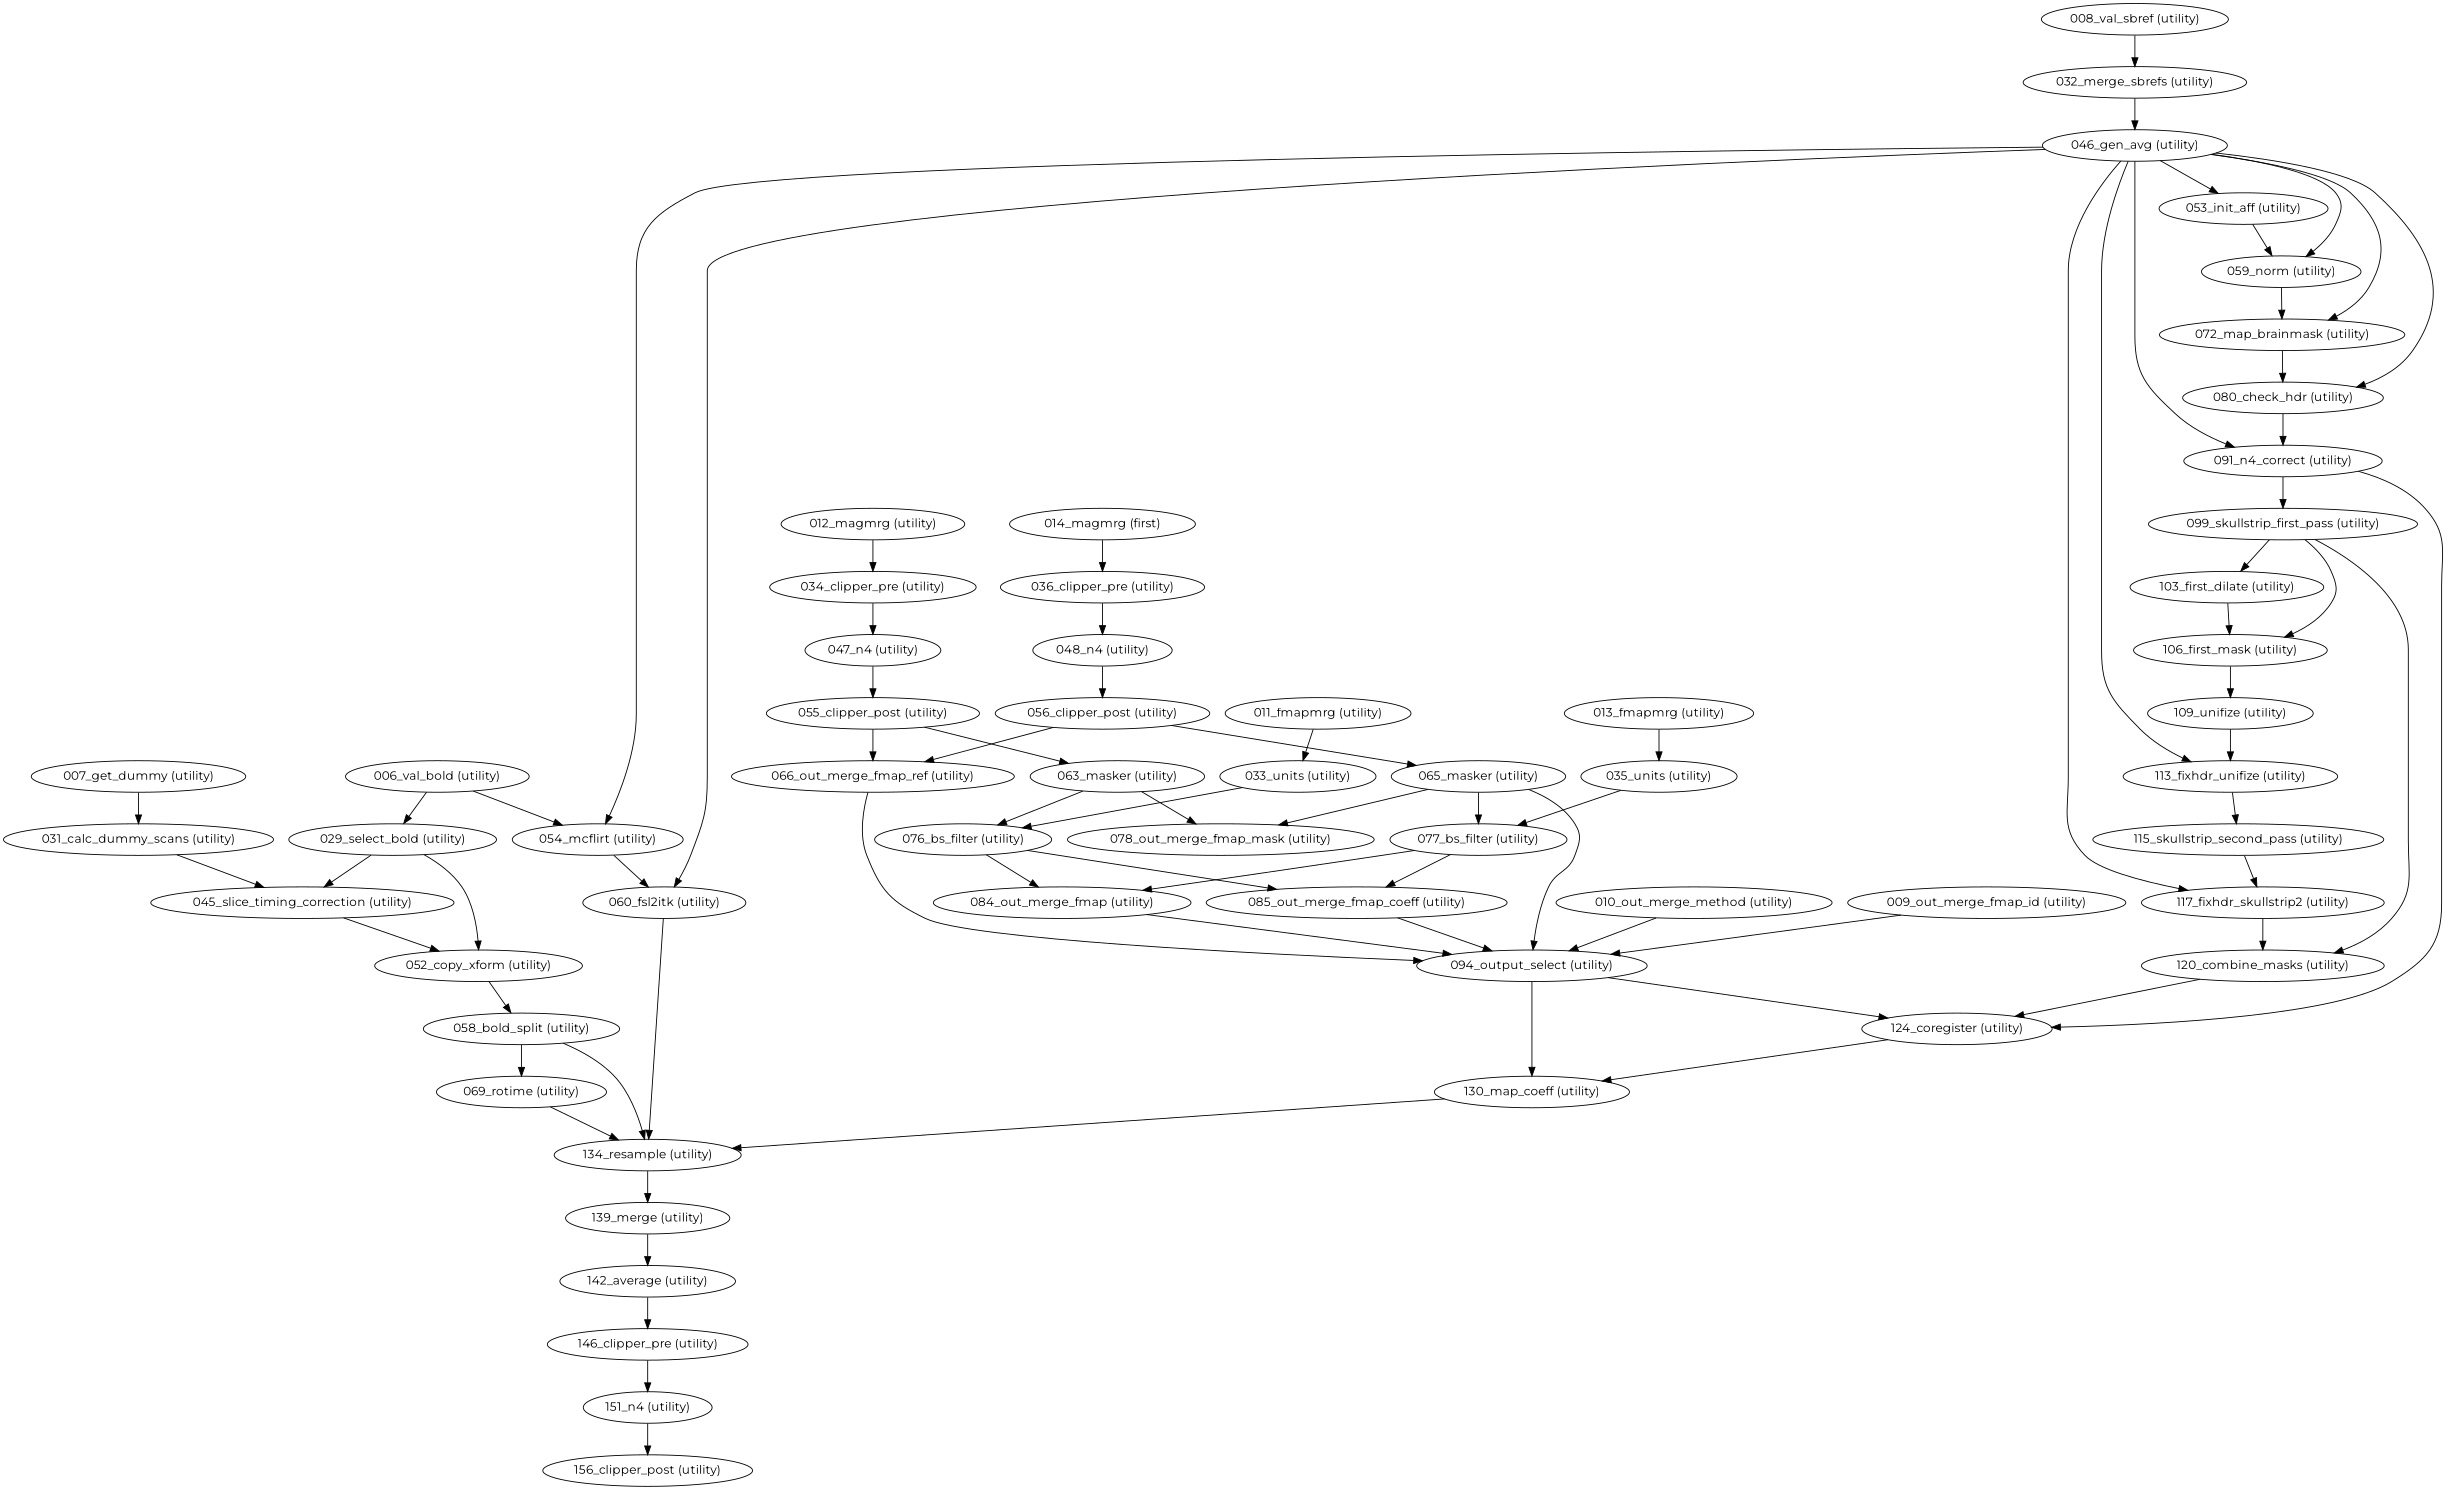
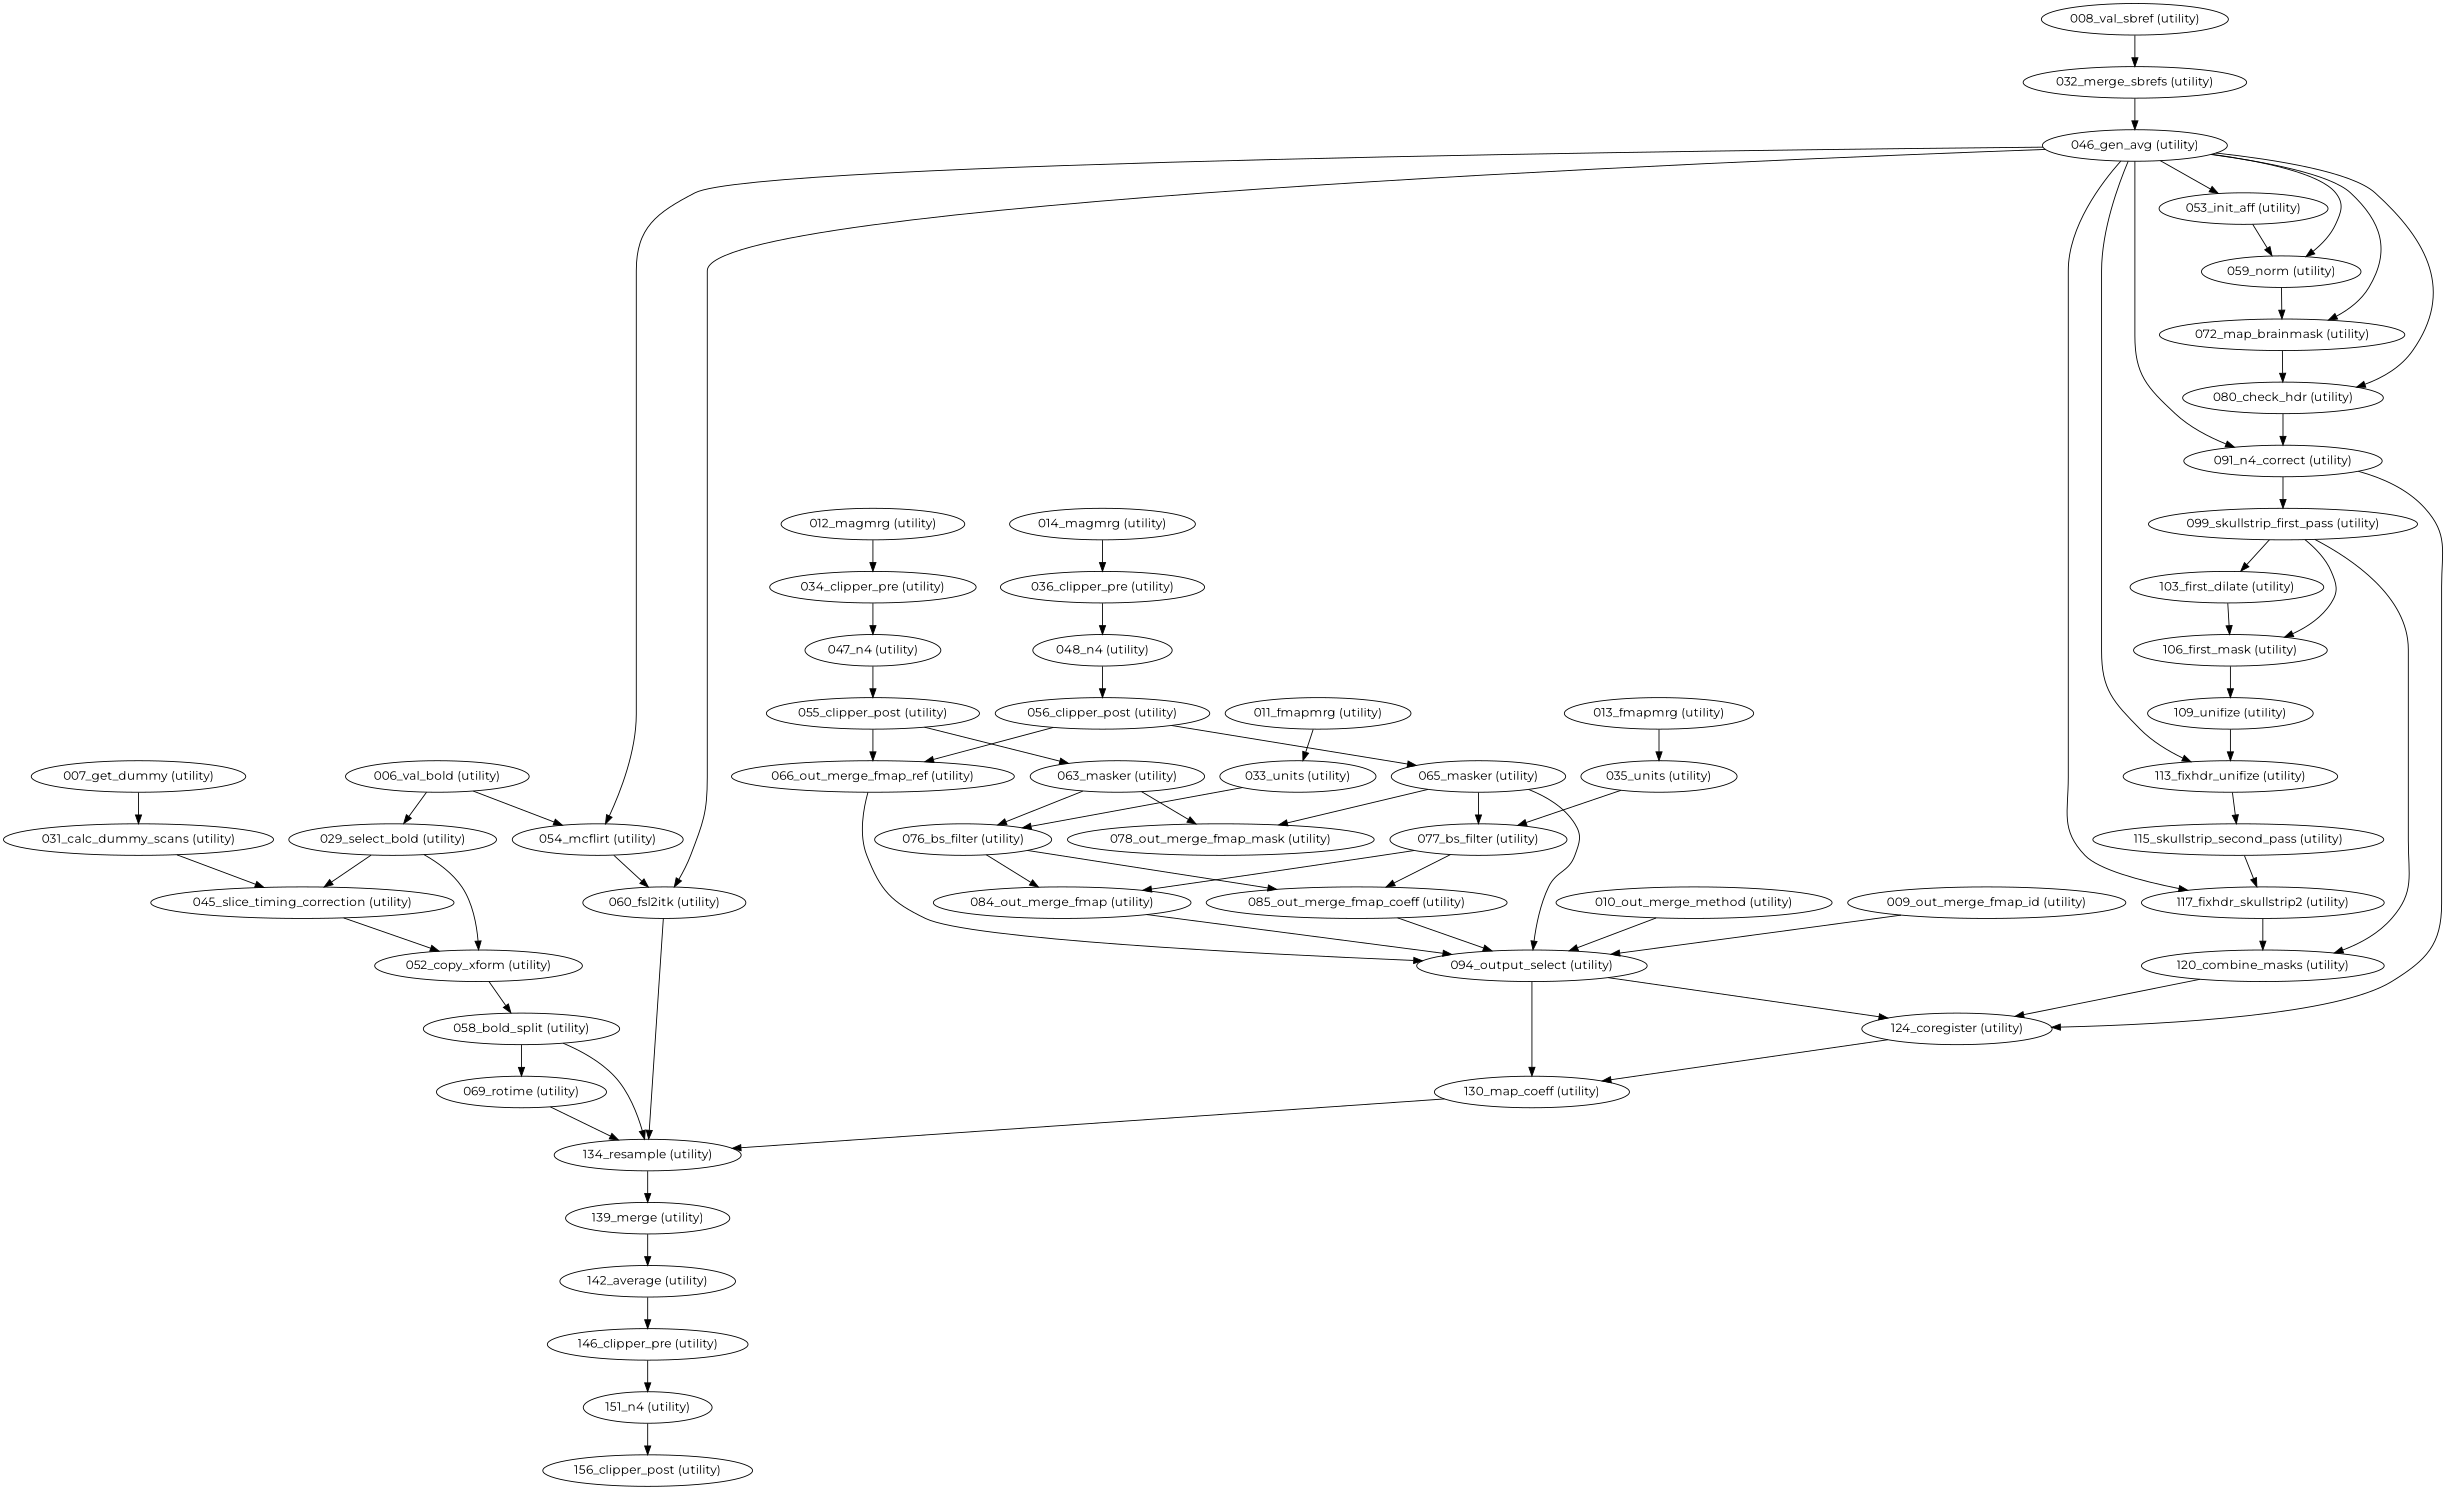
(1102, 524) -> (1102, 524)
